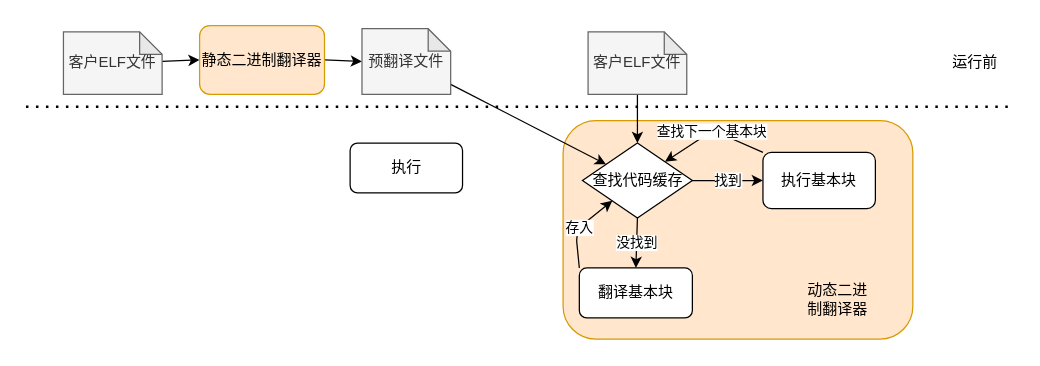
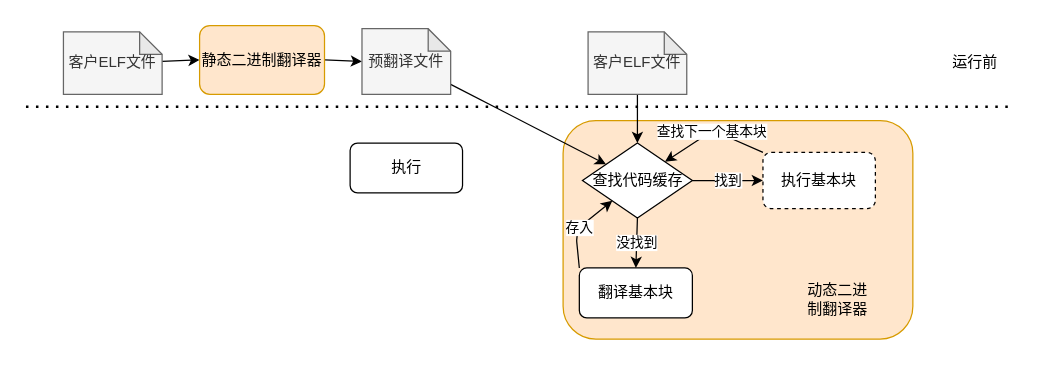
(819, 181) -> (819, 181)
